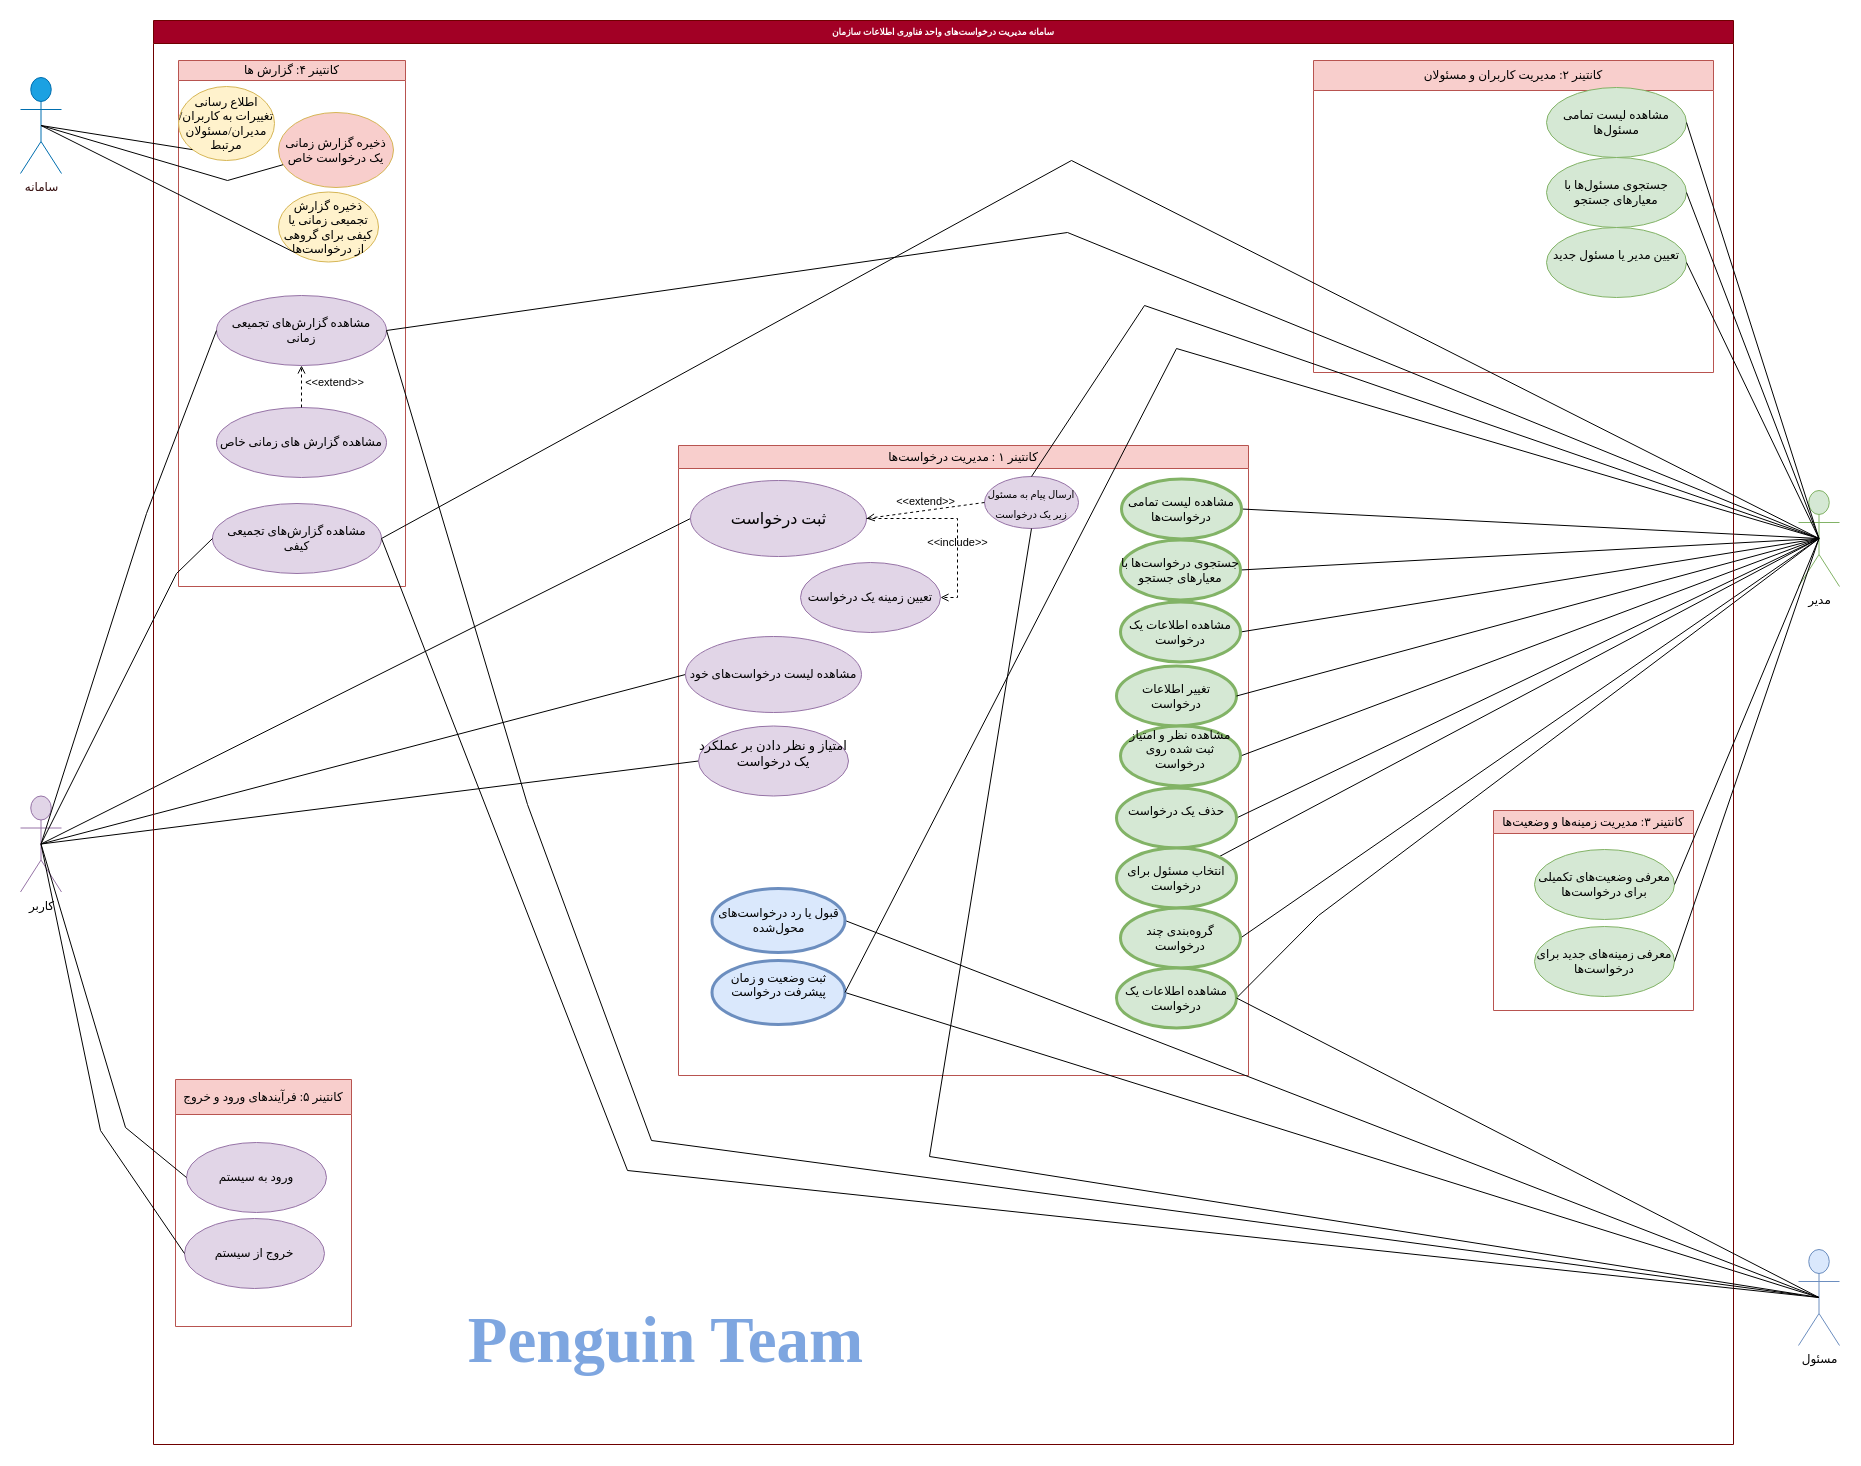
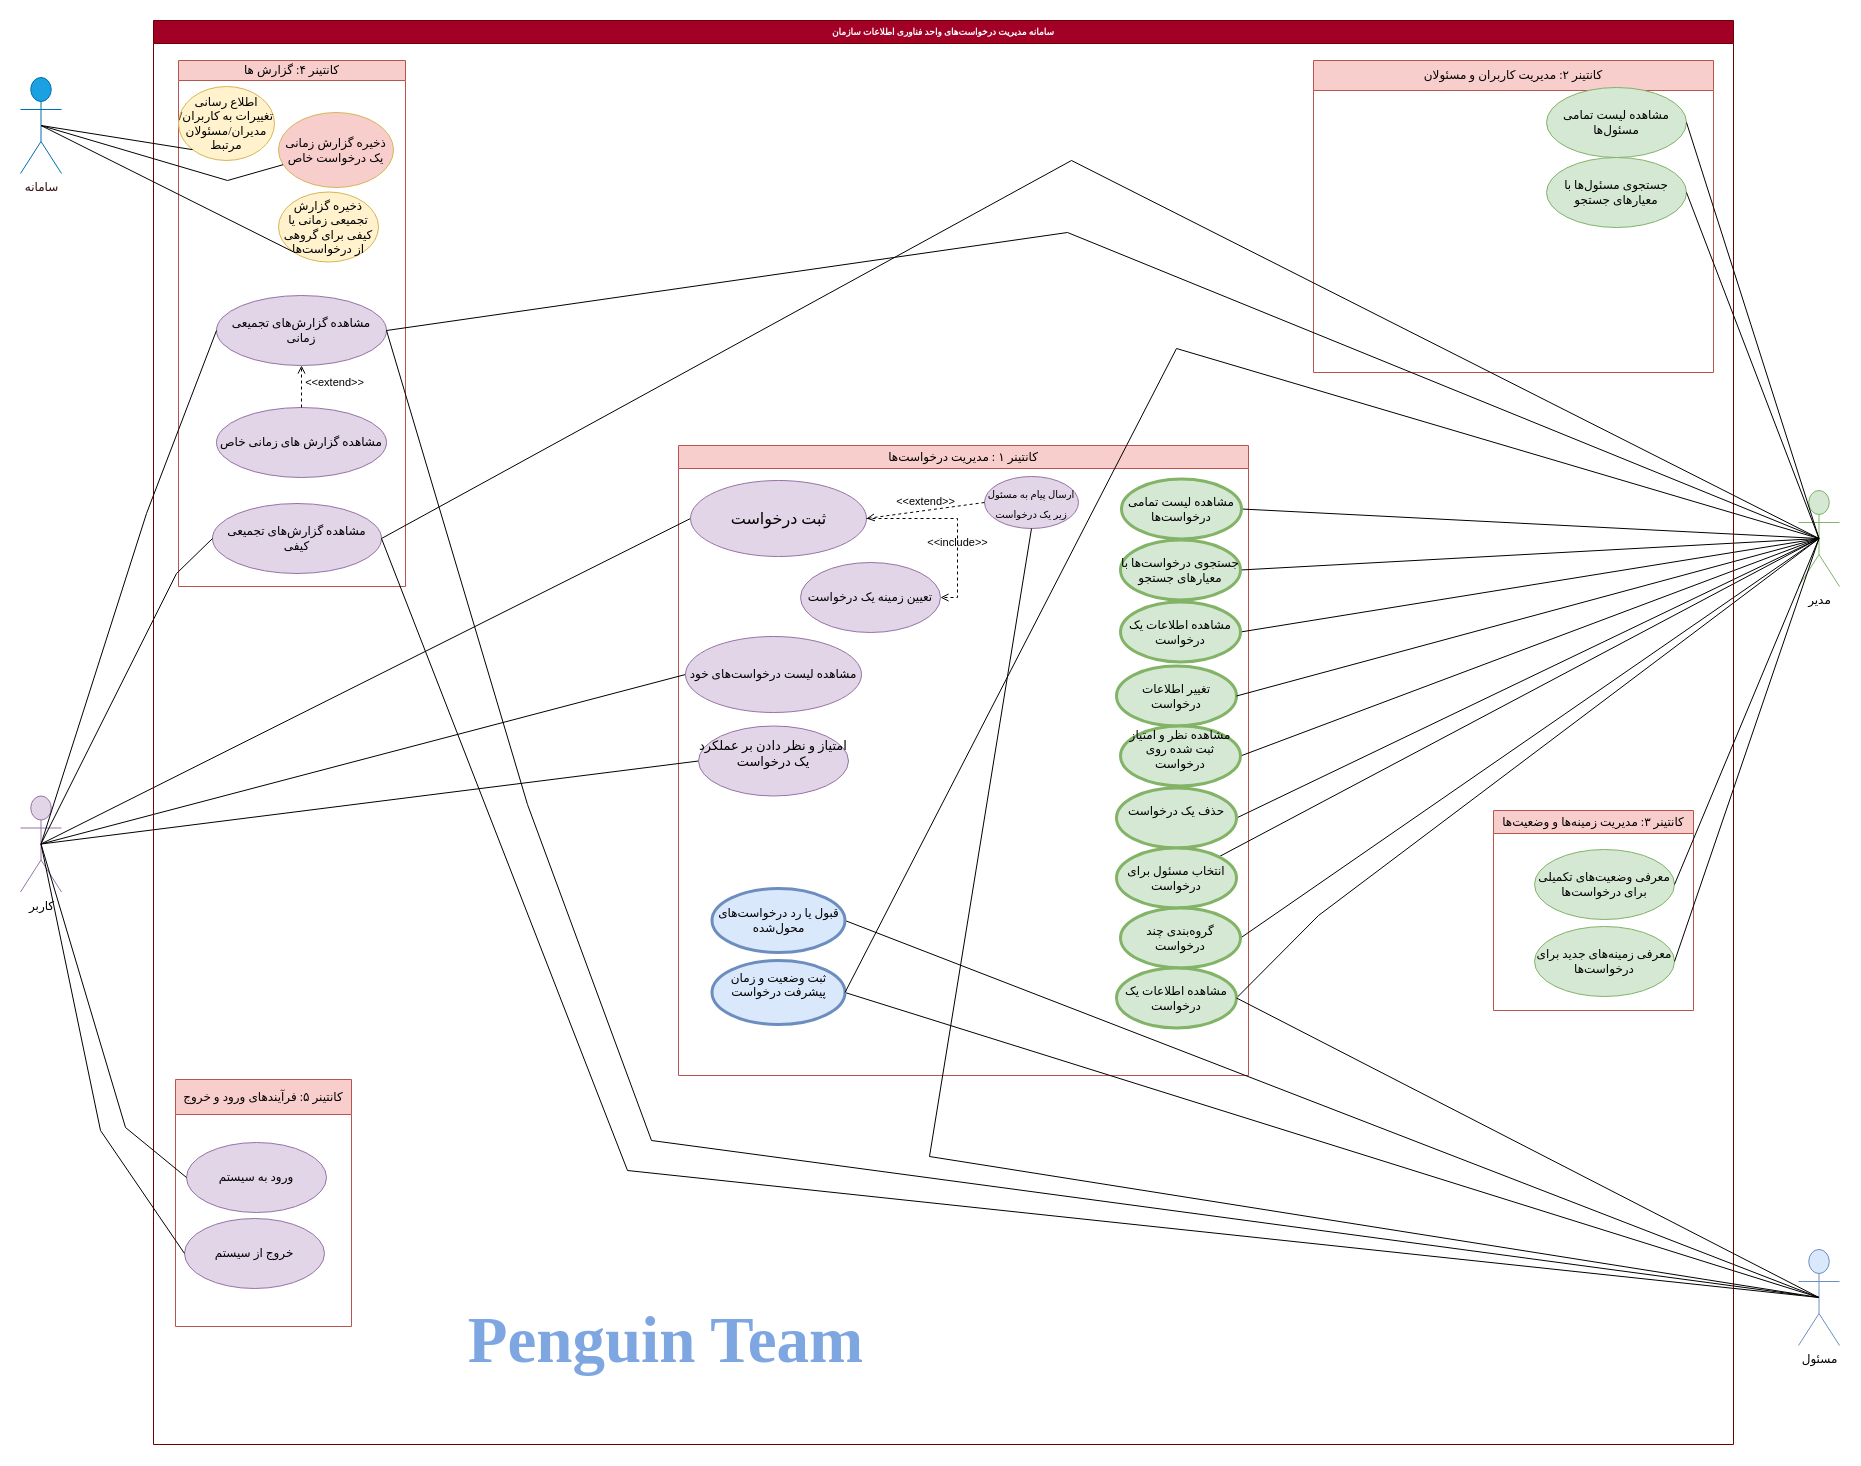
(1617, 263) -> none
(1774, 446) -> none
(1567, 452) -> none
